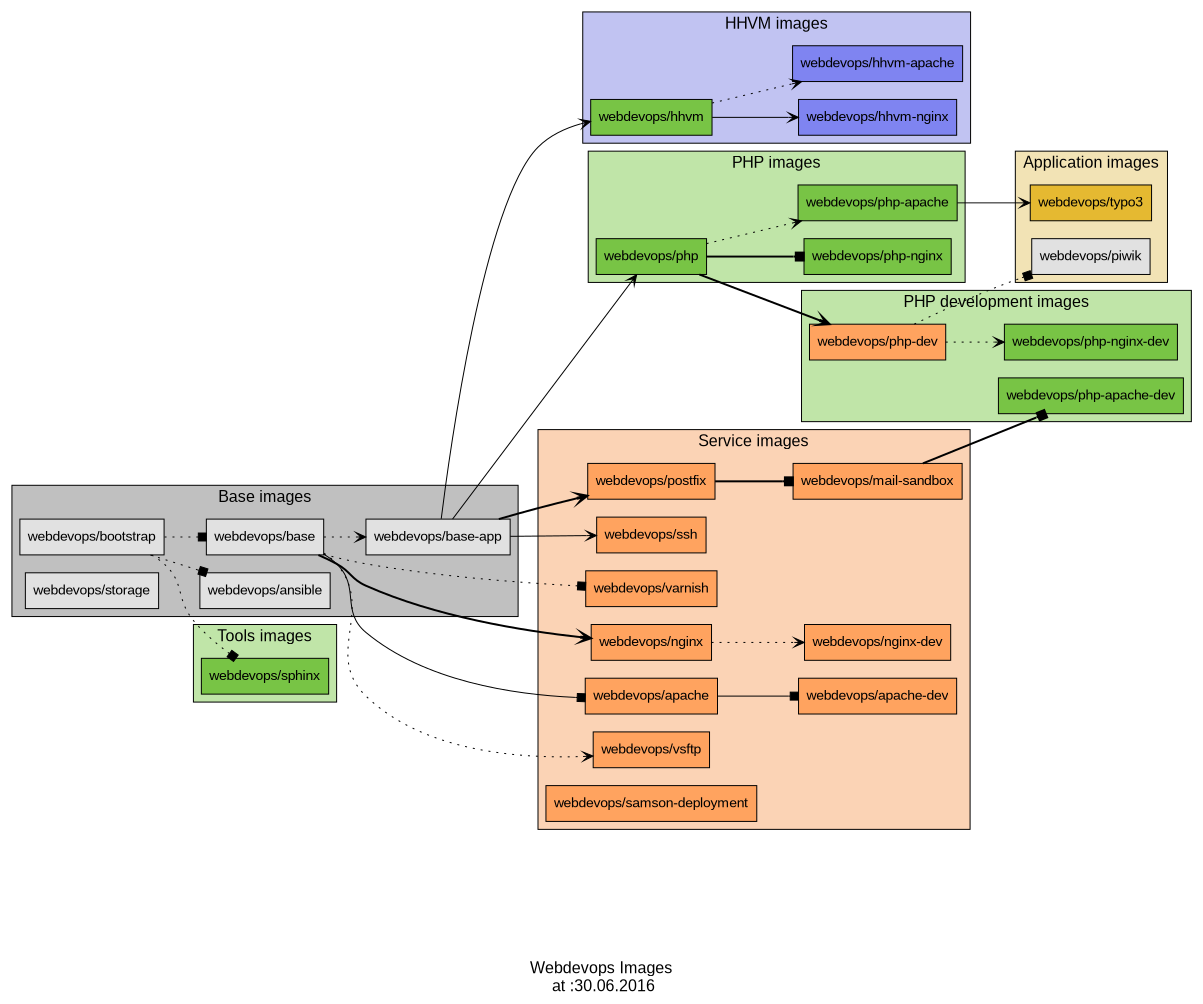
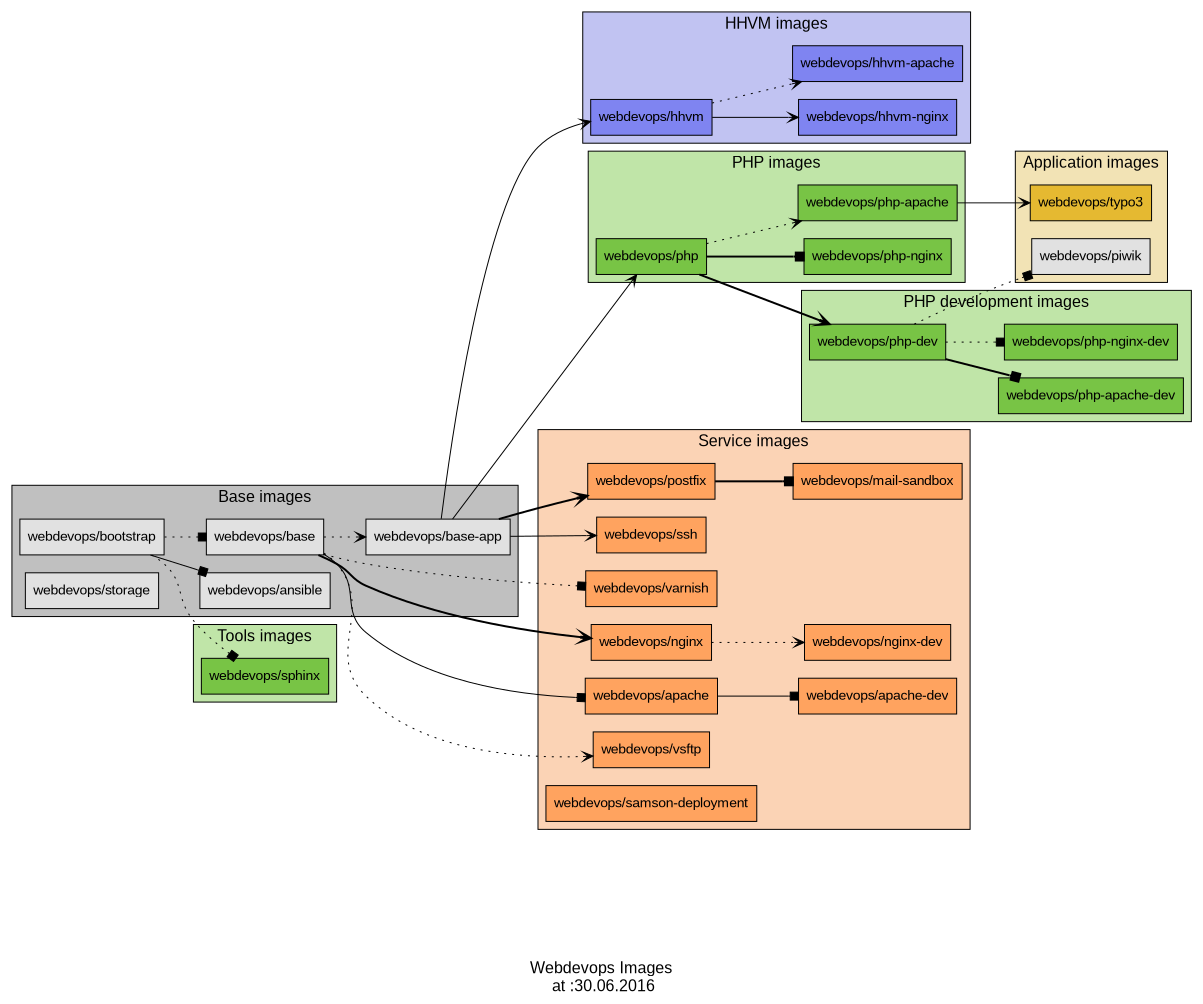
(651, 117) -> (651, 117)
(878, 342) -> (878, 342)
(970, 342) -> (970, 342)
(980, 440) -> (978, 367)
(174, 562) -> (174, 562)
